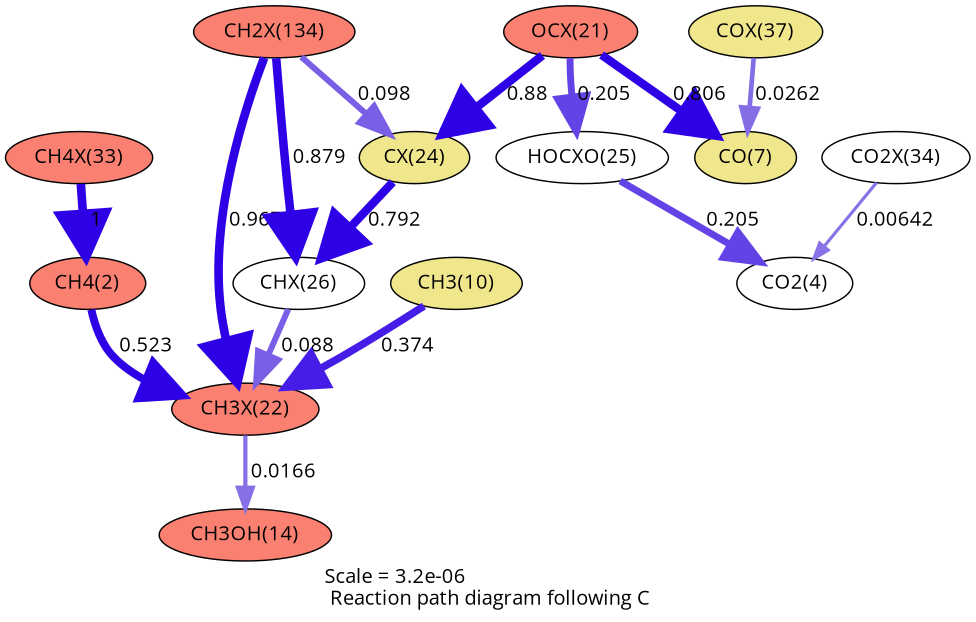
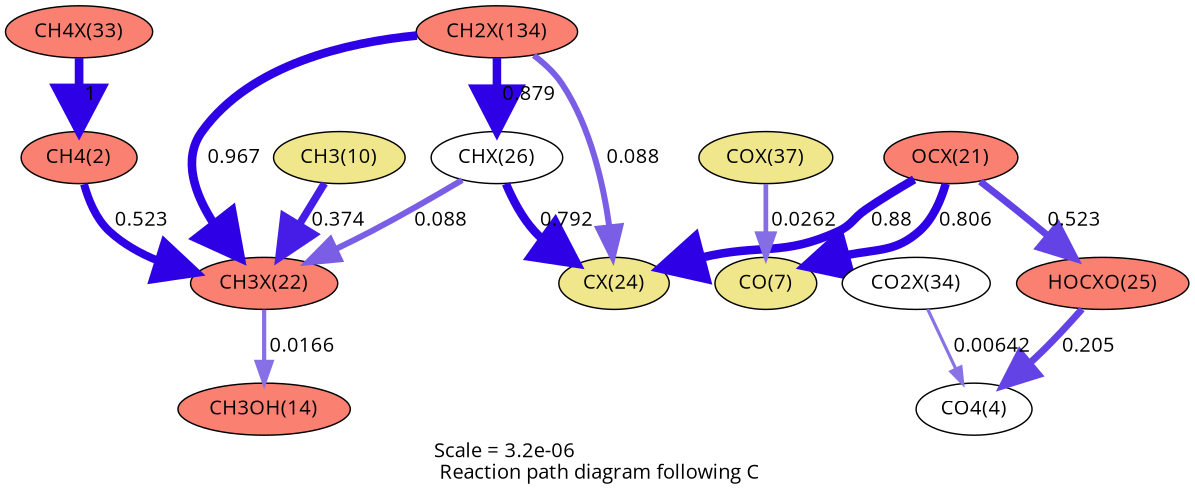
(382, 95) -> (631, 158)
(602, 95) -> (1072, 220)
(582, 158) -> (1103, 283)
(372, 205) -> (521, 213)
(795, 283) -> (974, 409)
